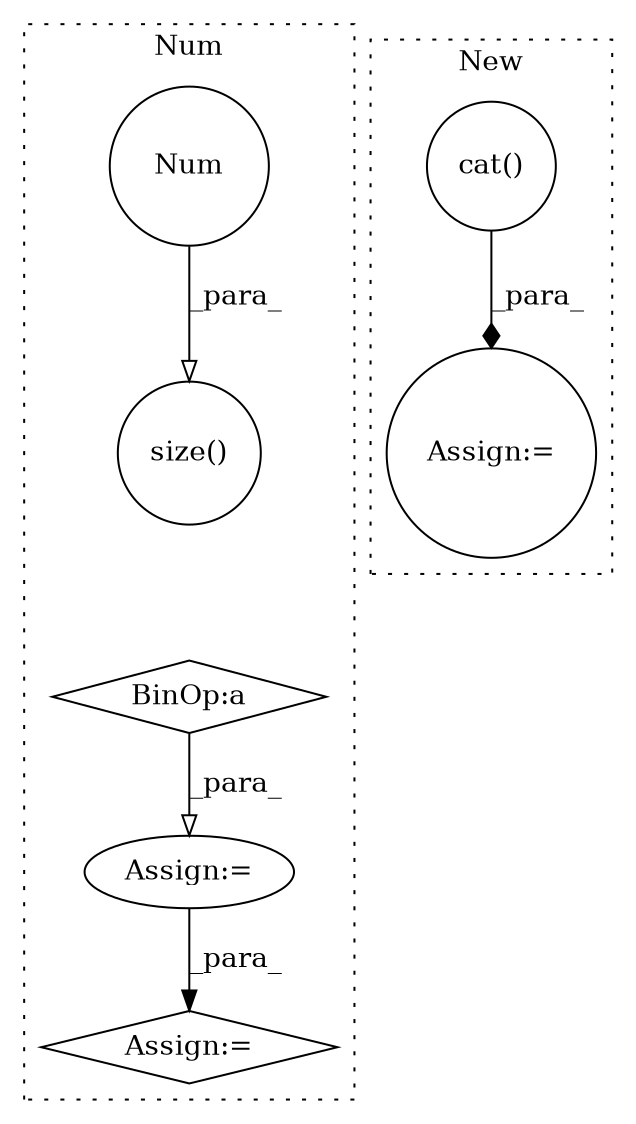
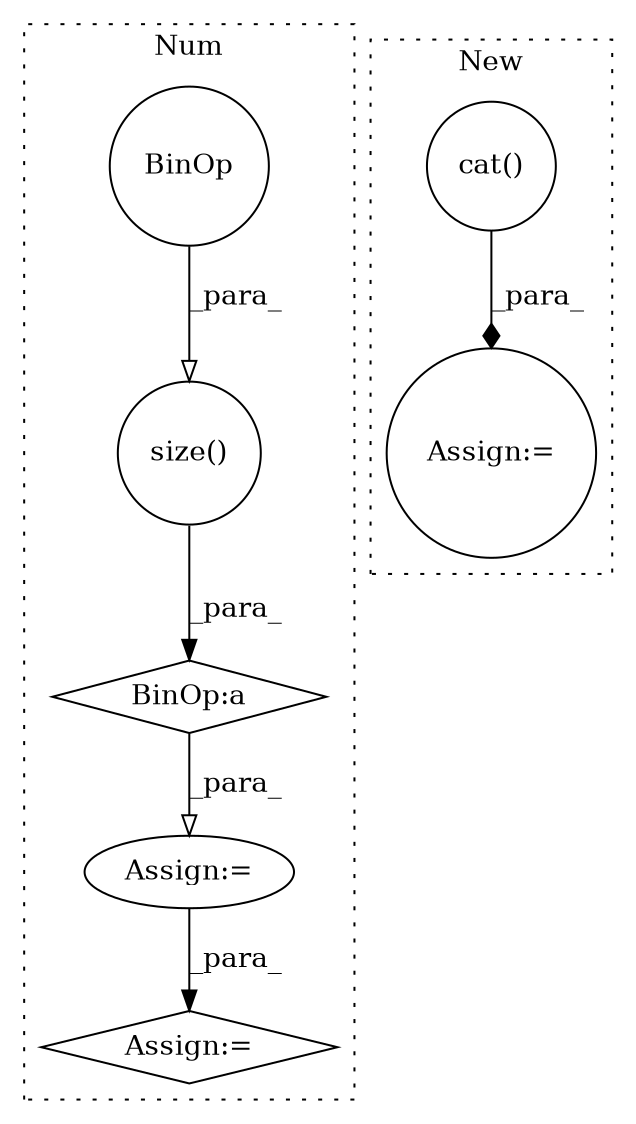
(189, 166) -> (189, 166)
none -> (189, 583)
